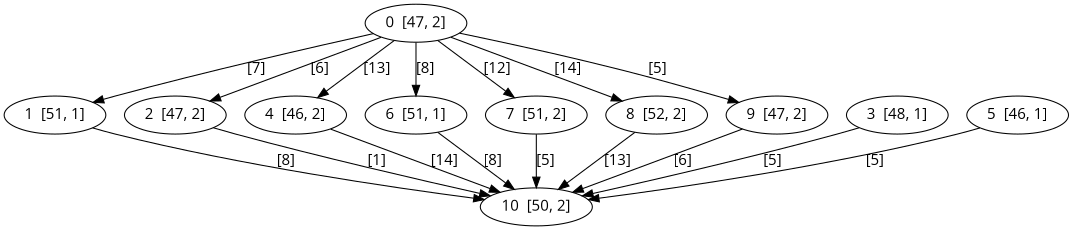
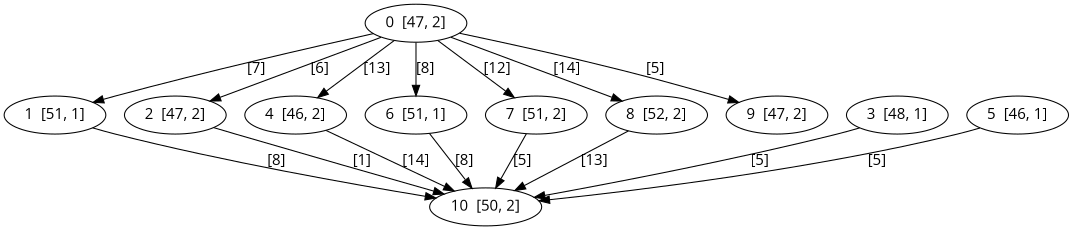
(663, 159) -> none
